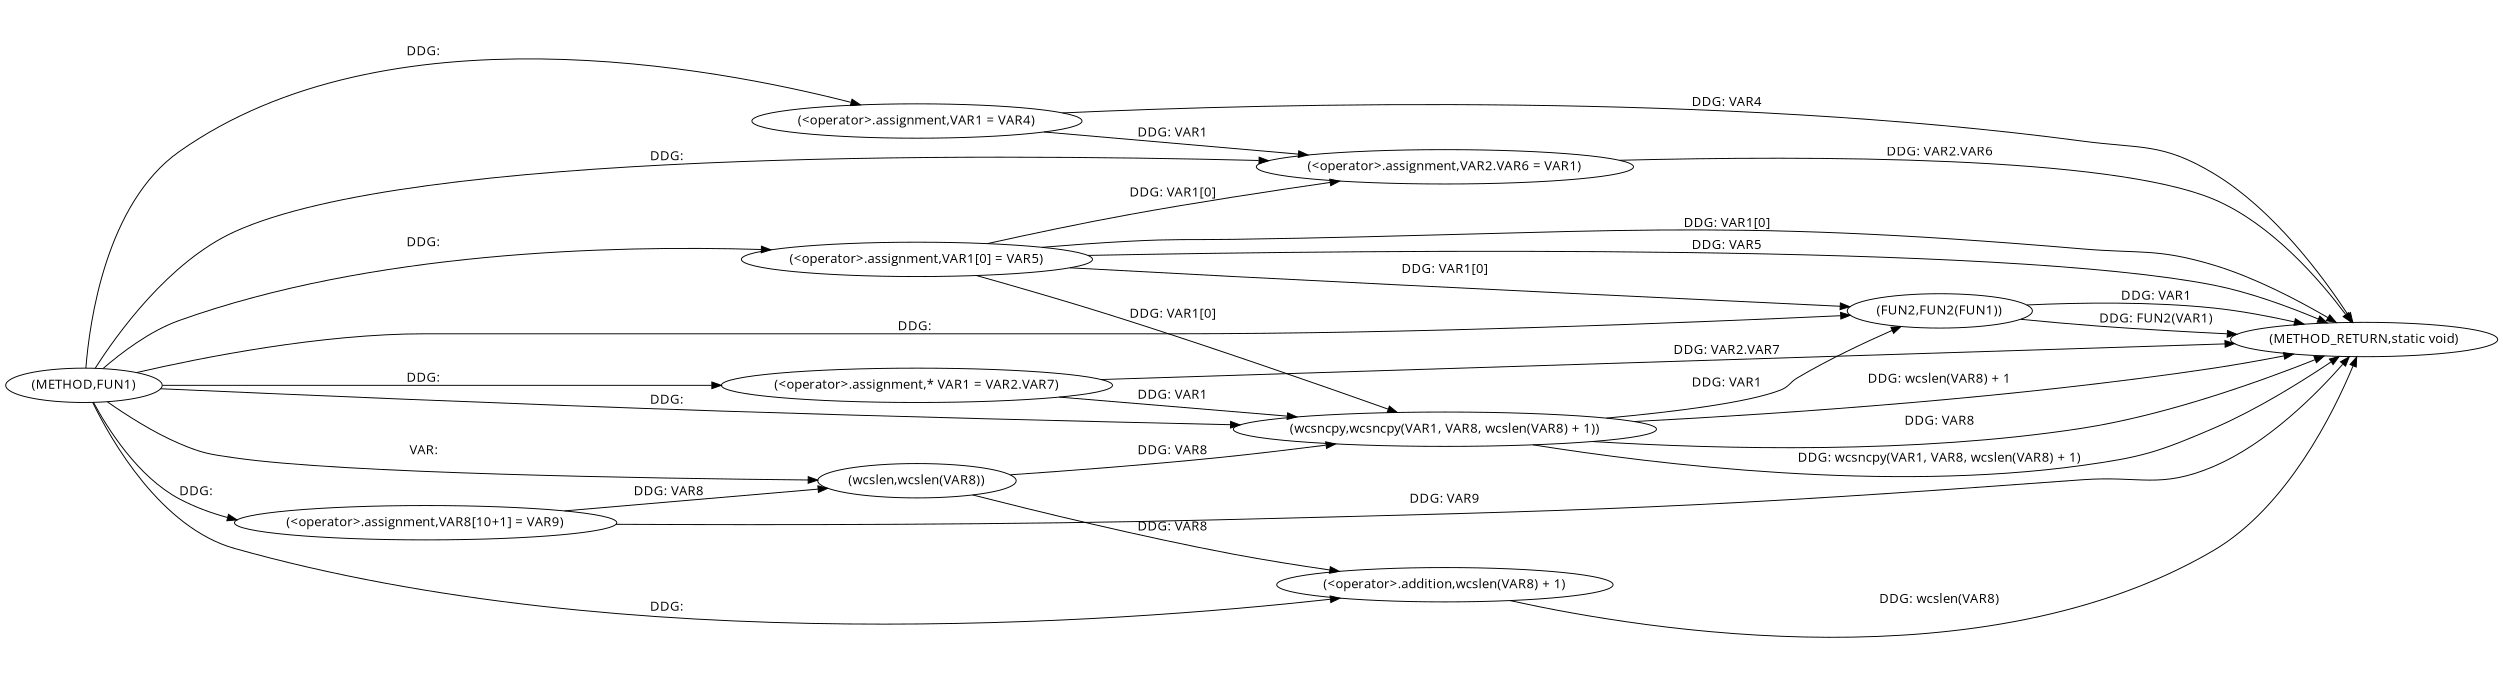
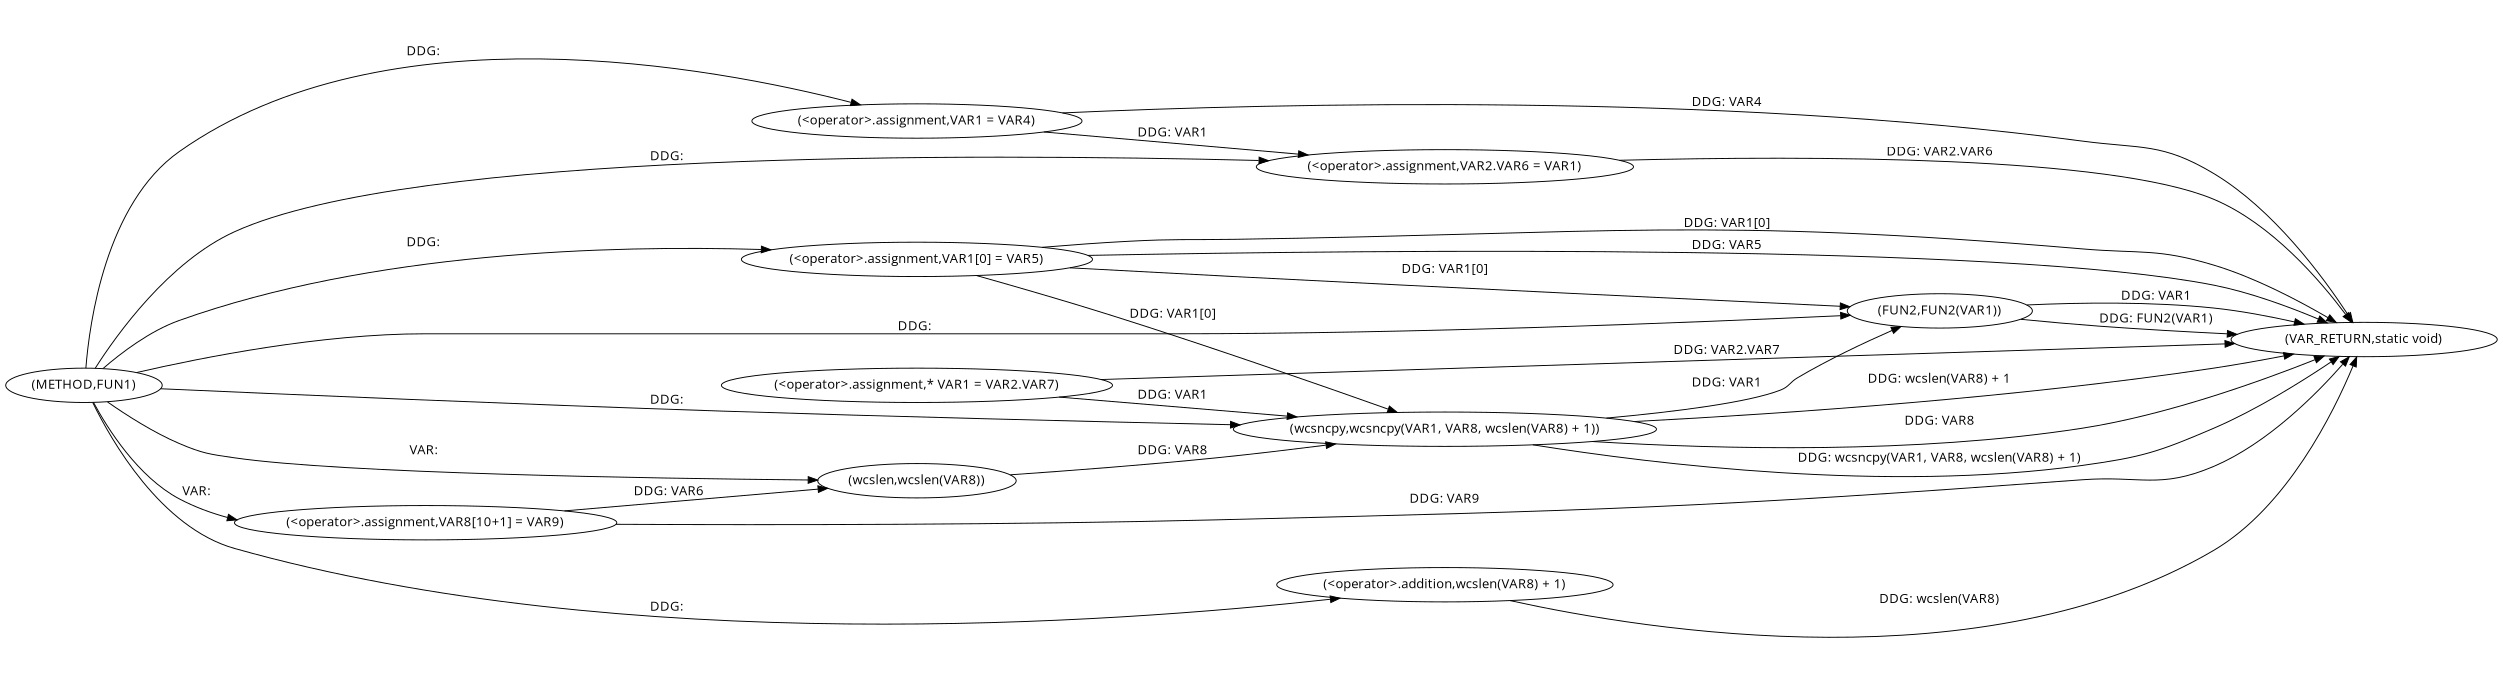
(1158, 209) -> none
(1940, 311) -> (1940, 311)
(2364, 340) -> (2364, 340)
(437, 385) -> none
(198, 492) -> (198, 492)
(669, 492) -> (669, 492)
(1150, 537) -> none
